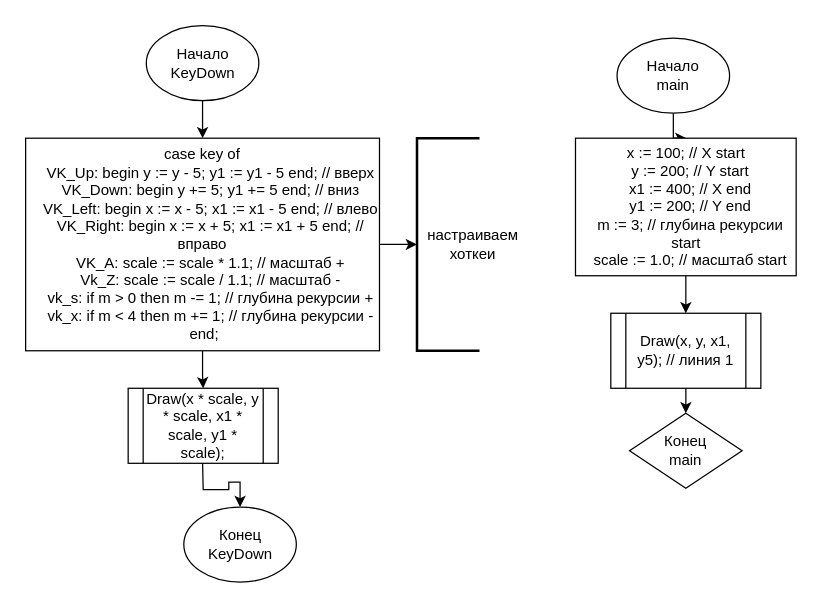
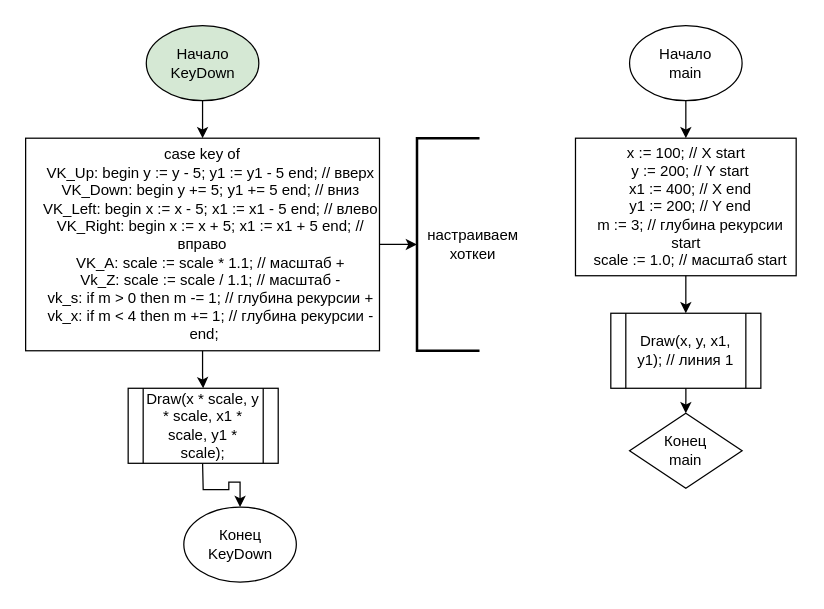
(203, 63) -> (203, 63)
(673, 76) -> (686, 63)
(686, 351) -> (686, 351)
